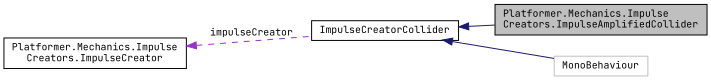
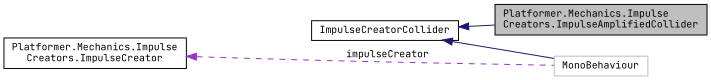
(254, 41) -> (375, 62)
